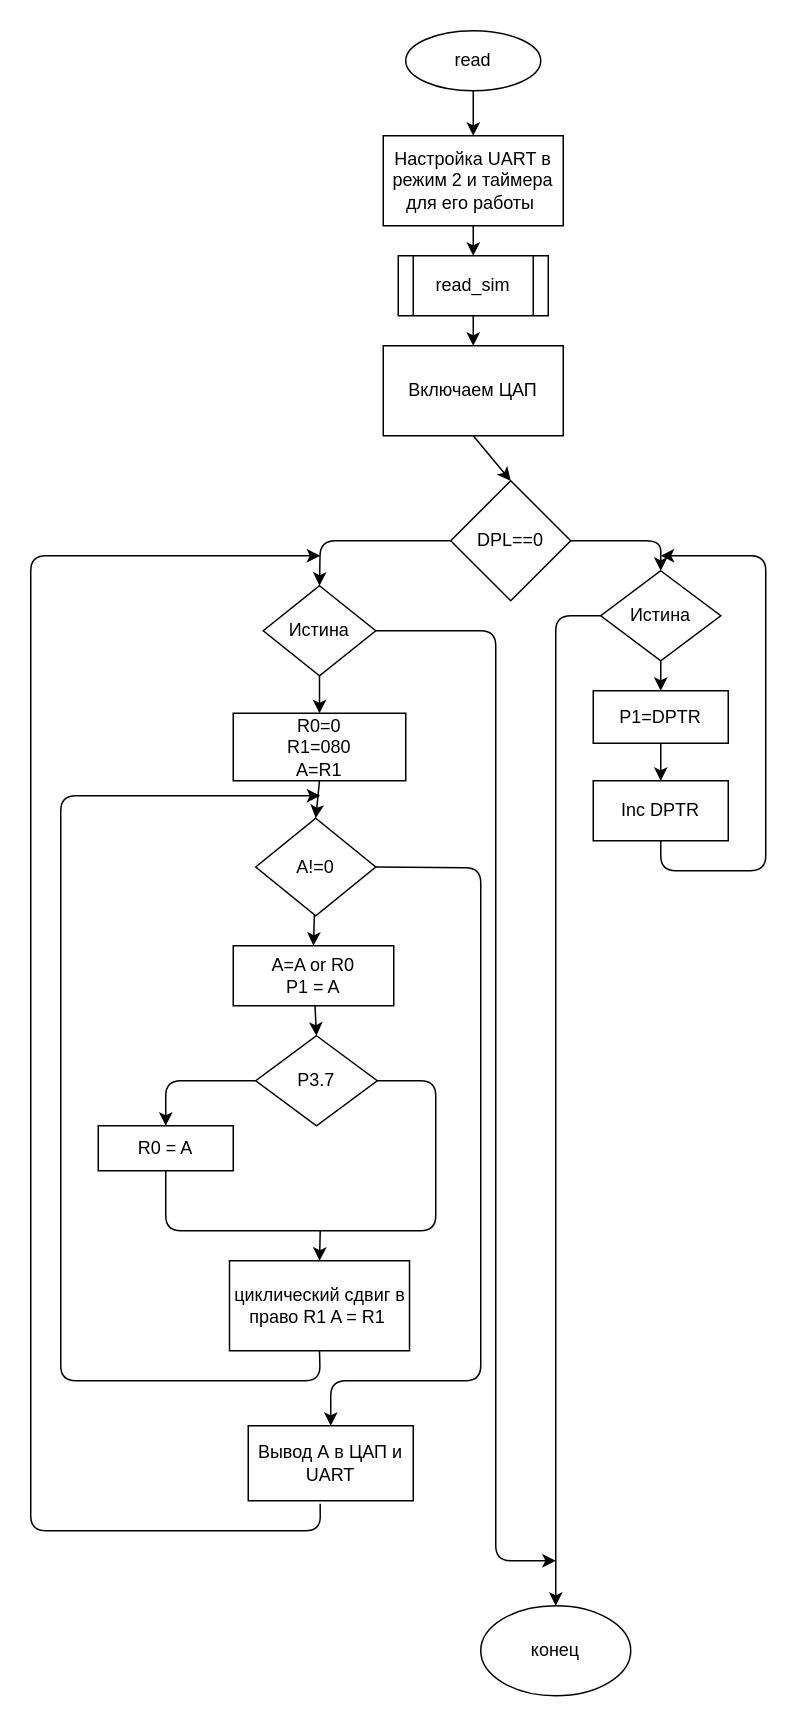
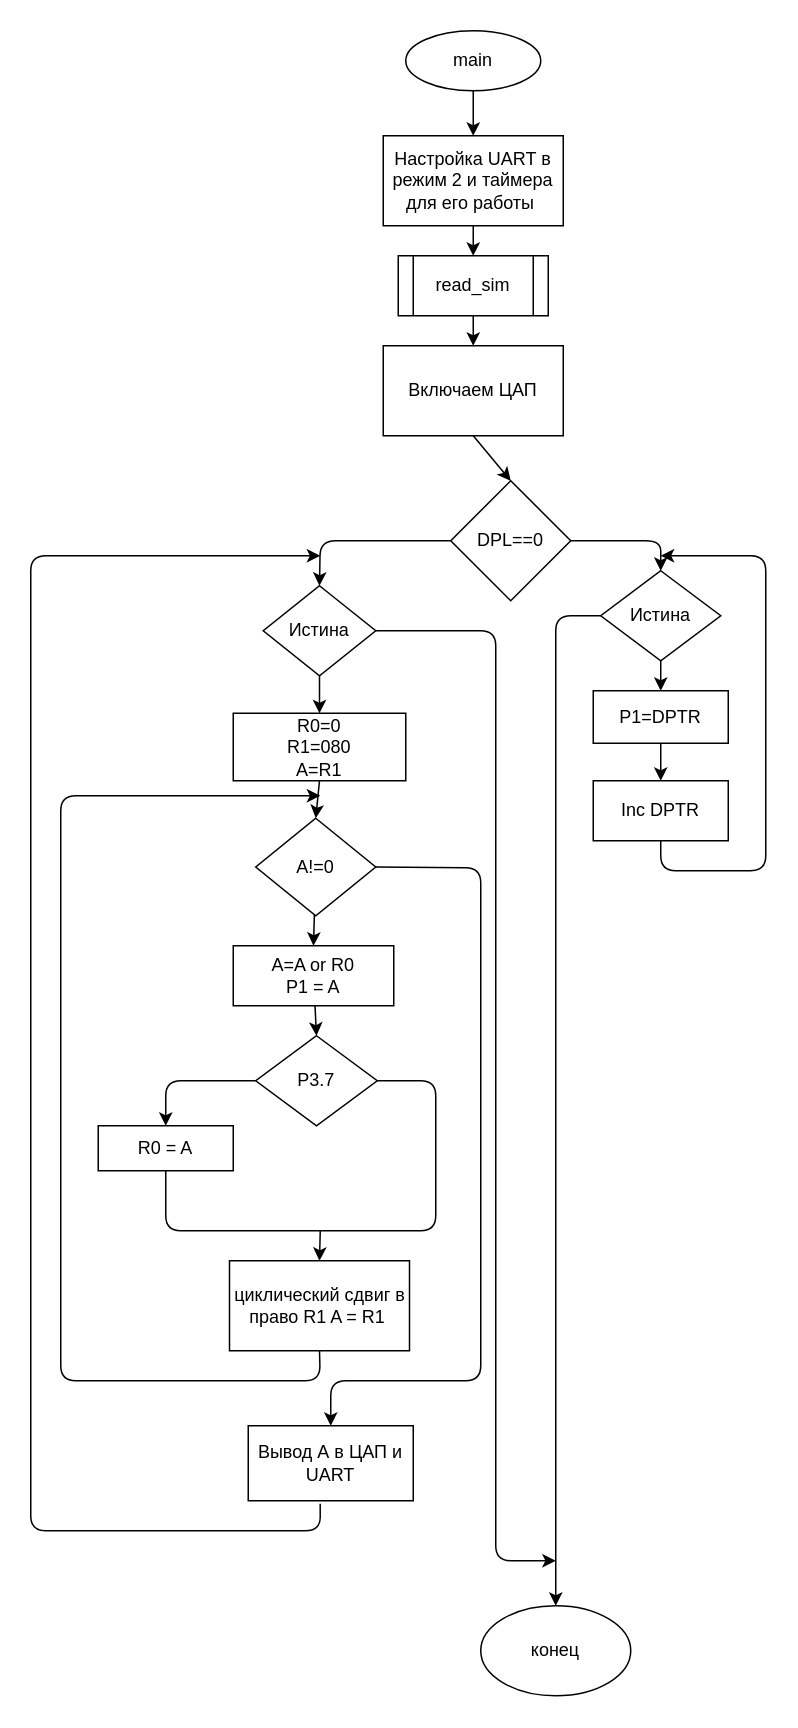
(473, 61) -> (473, 61)
